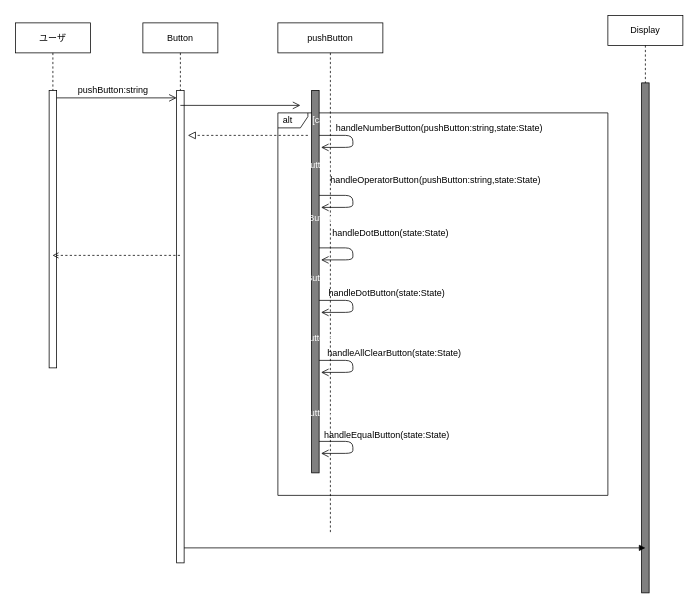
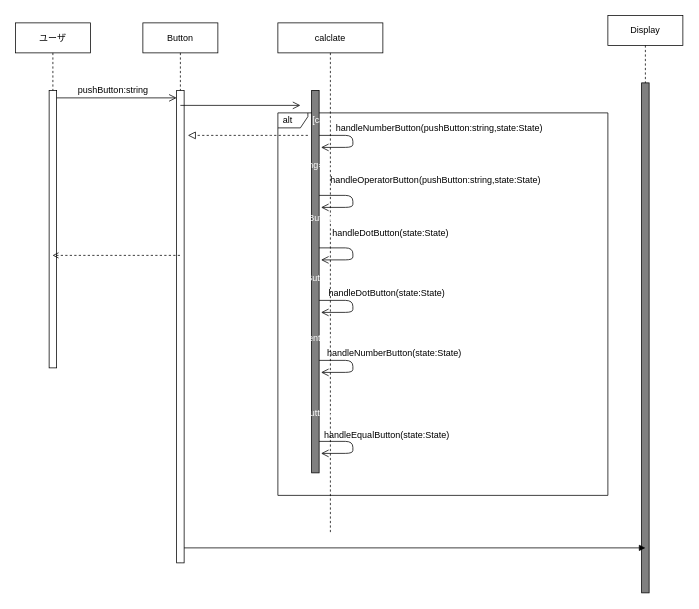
(330, 38) -> (330, 38)
(316, 165) -> (316, 165)
(316, 338) -> (316, 338)
(395, 353) -> (395, 353)
